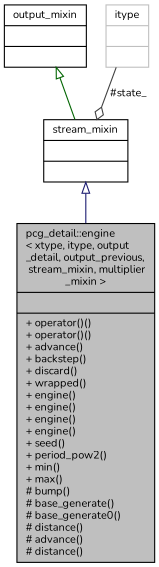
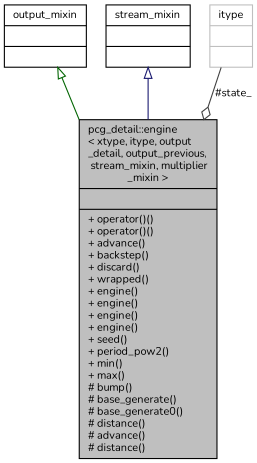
(109, 87) -> (215, 87)
(67, 99) -> (71, 99)
